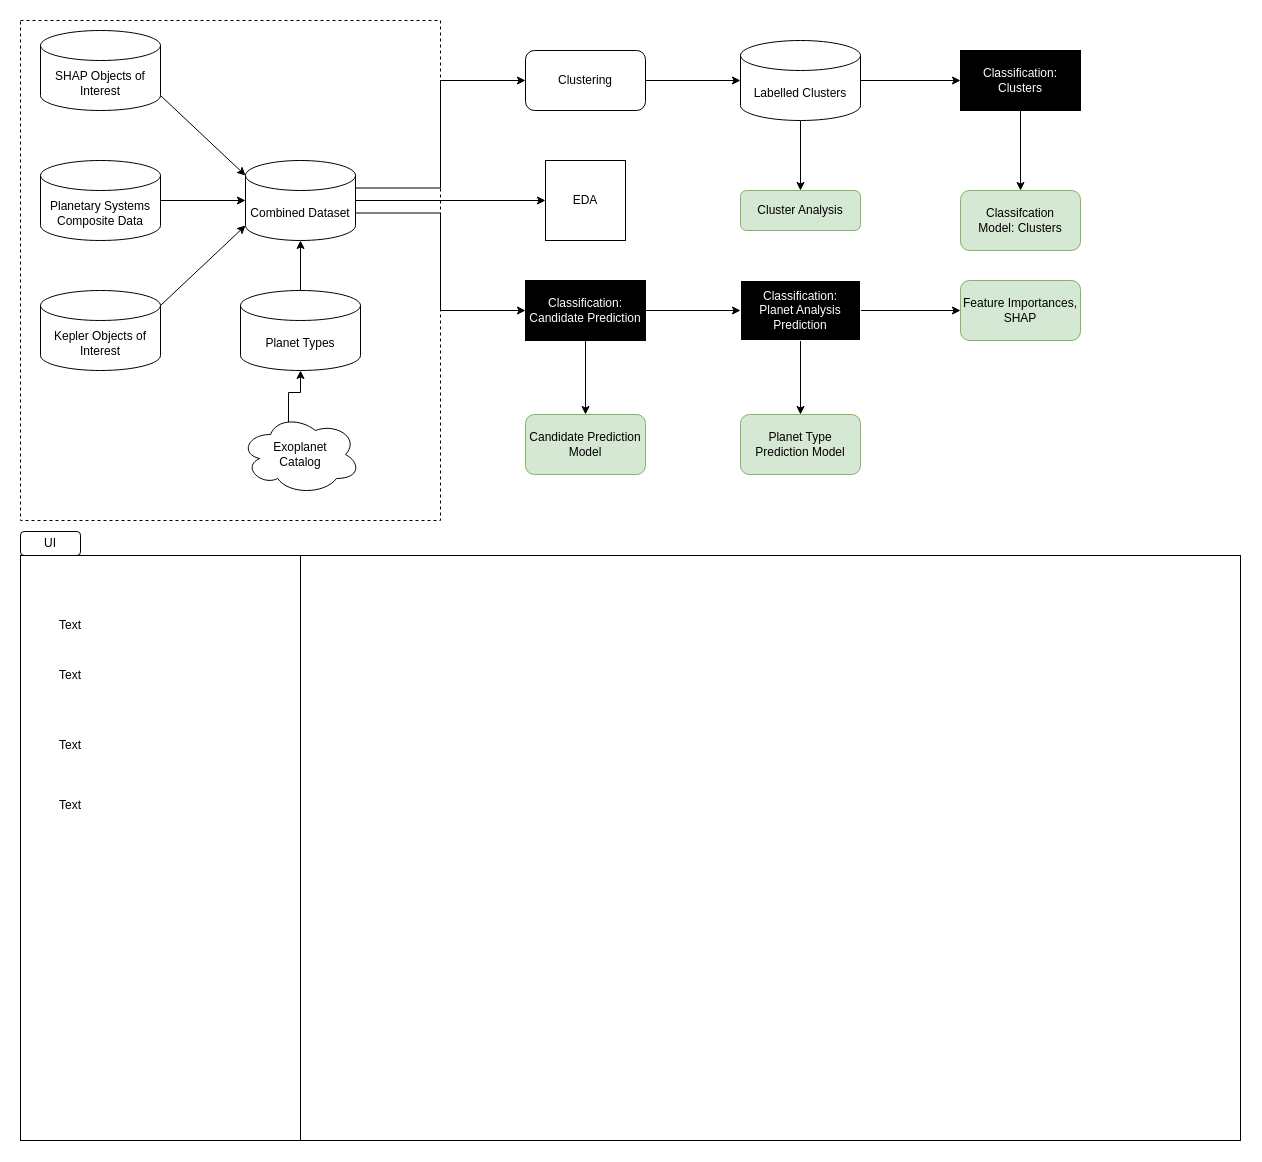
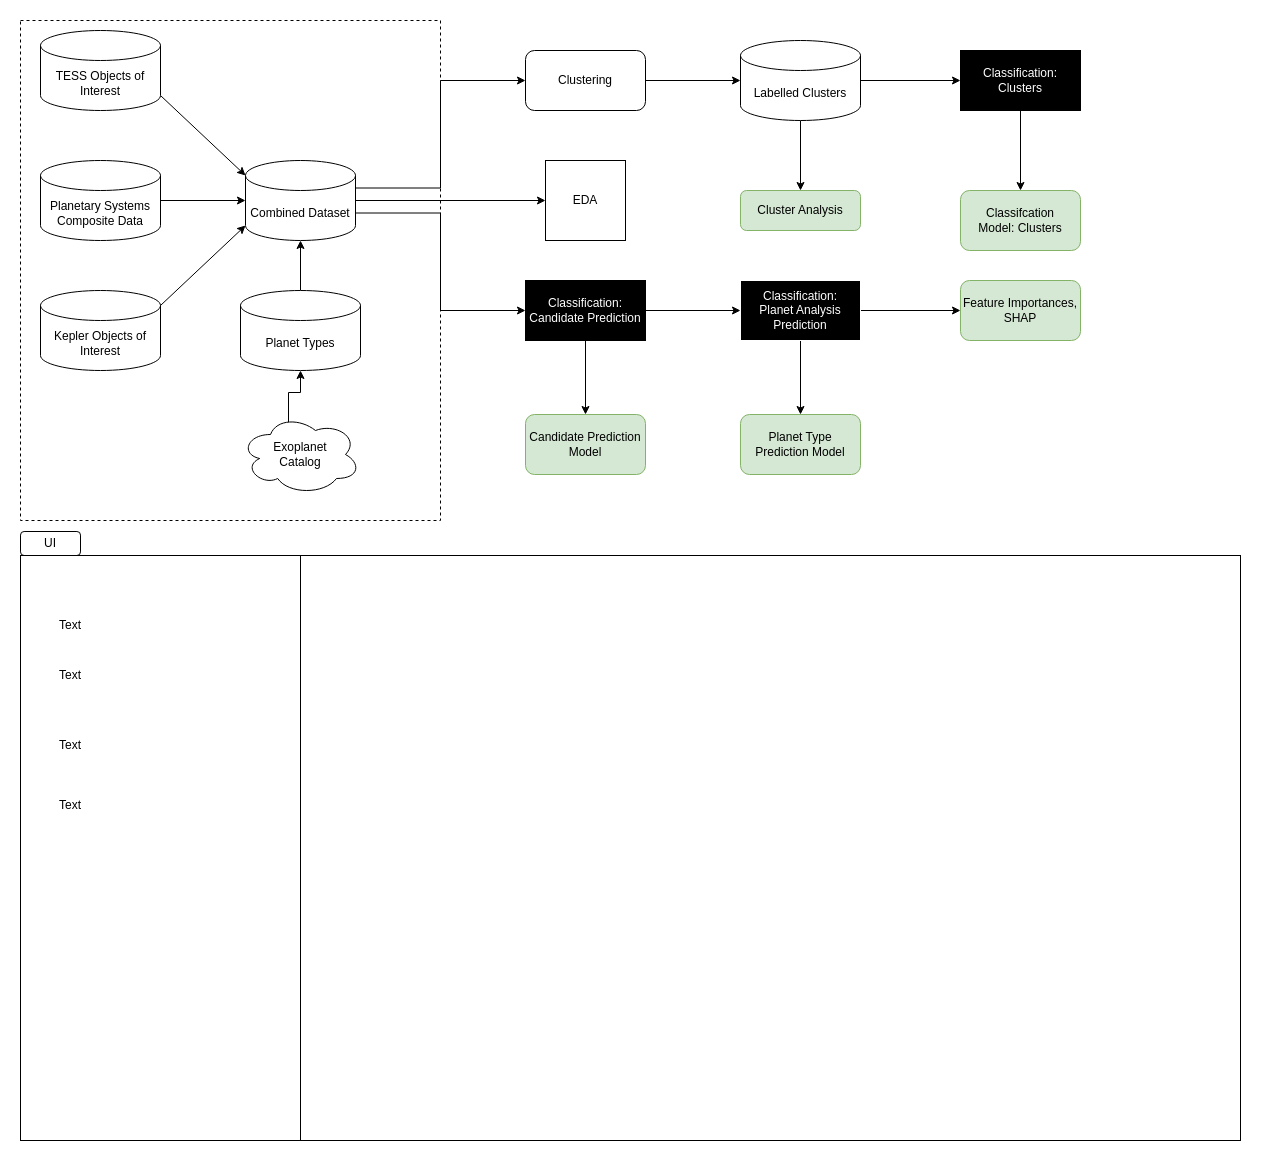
(101, 84) -> (101, 84)
